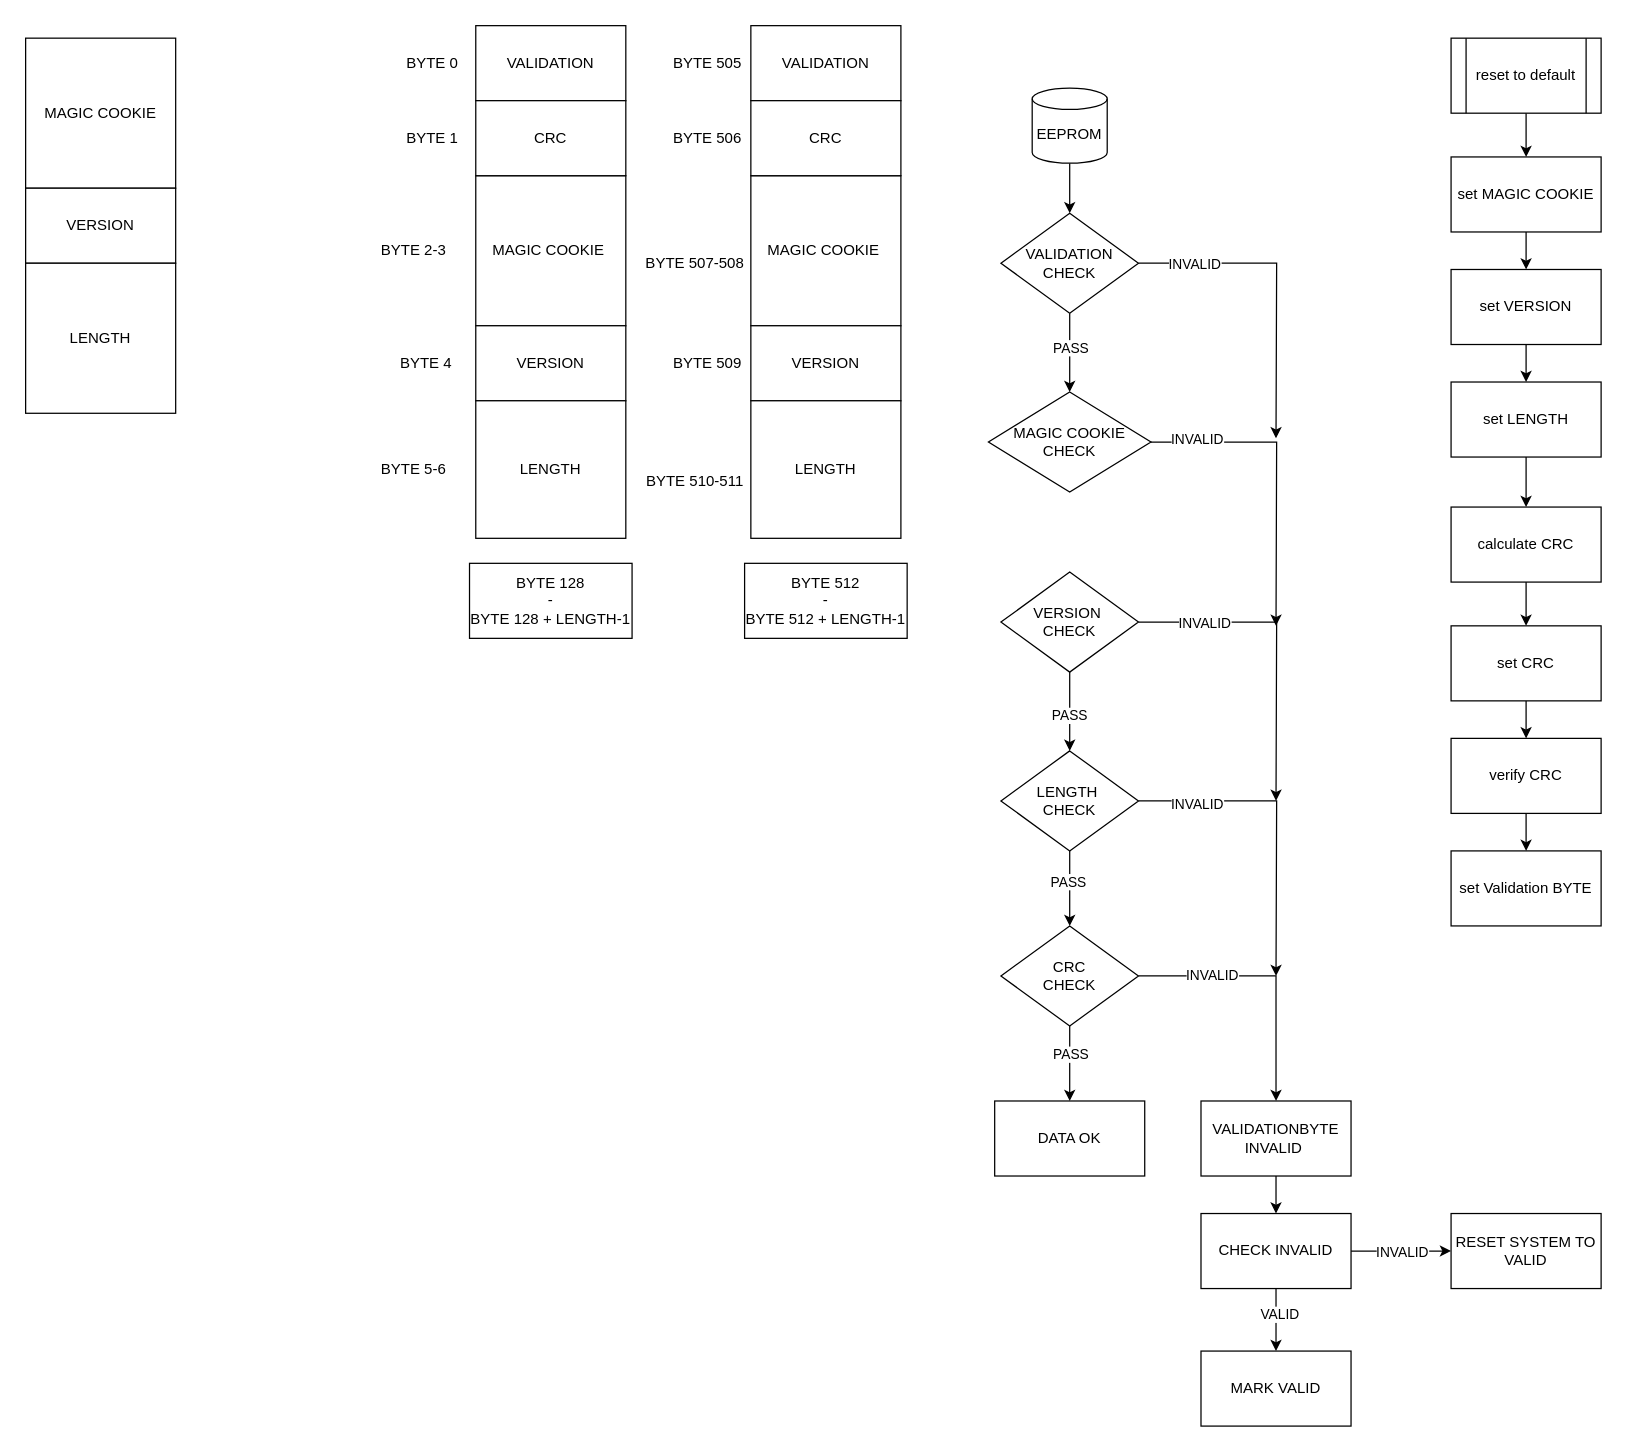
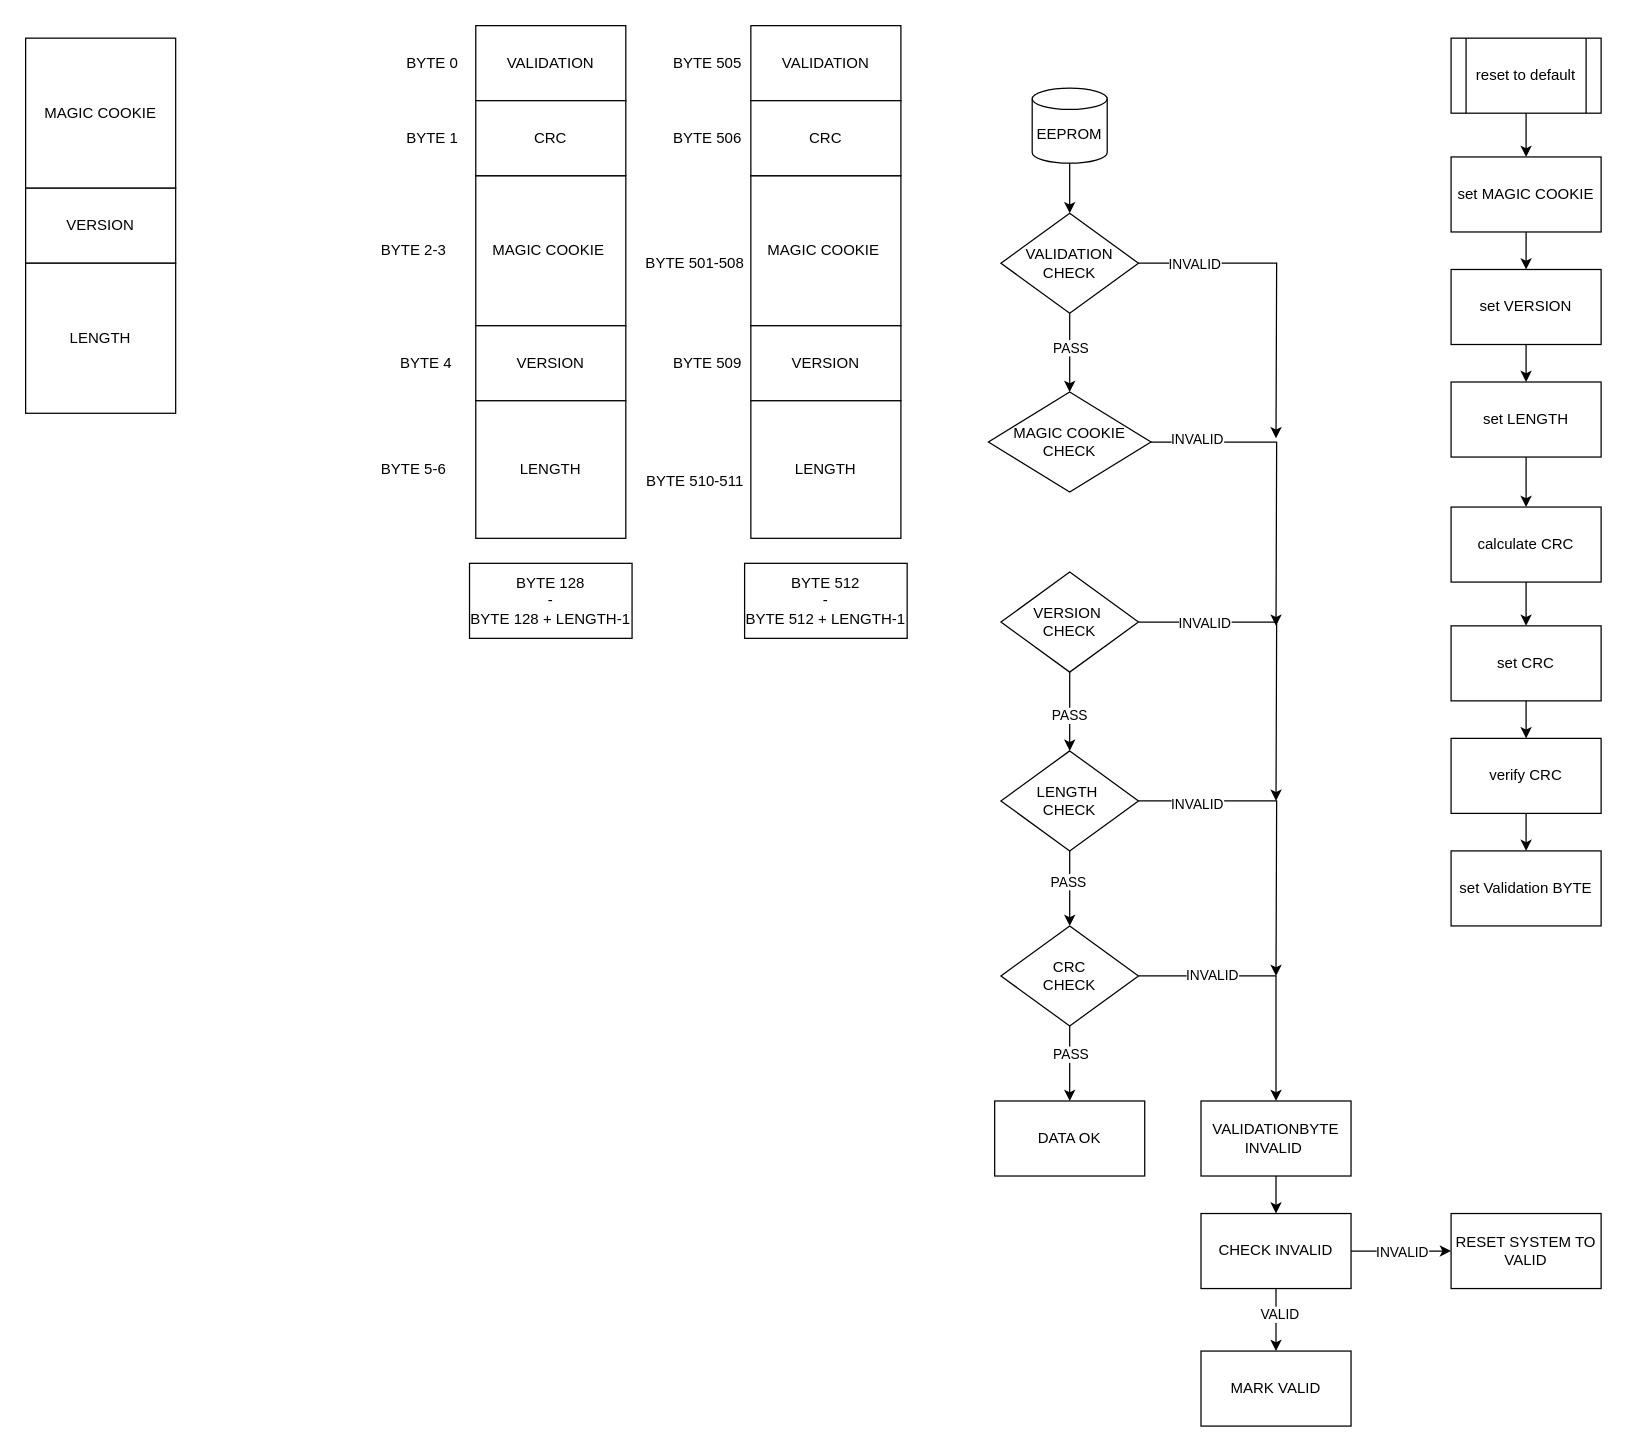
(695, 263) -> (695, 263)
